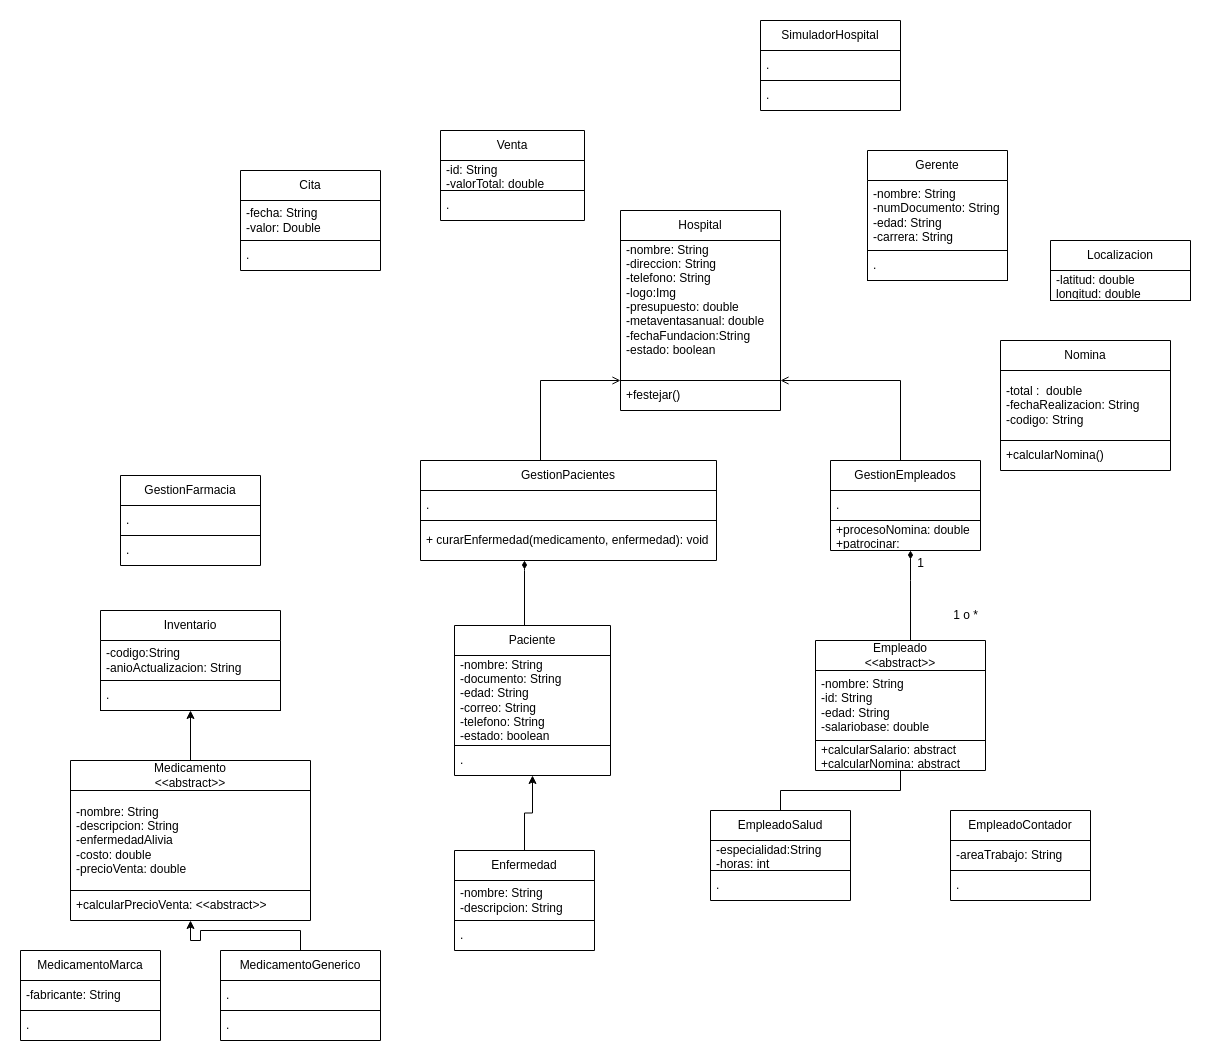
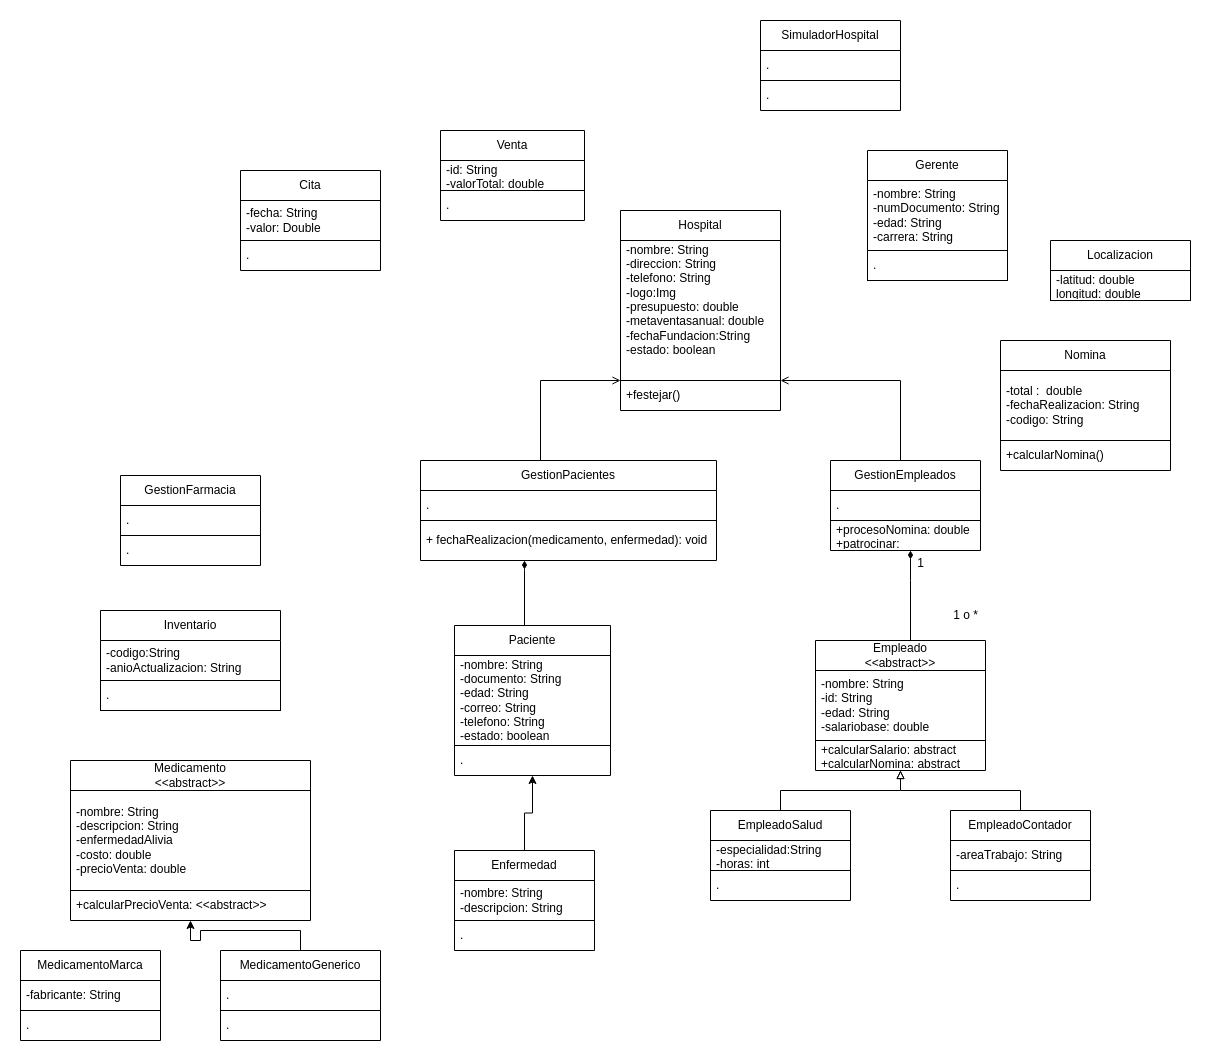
(570, 541) -> (570, 541)
(191, 739) -> none
(901, 775) -> (898, 791)
none -> (972, 791)
